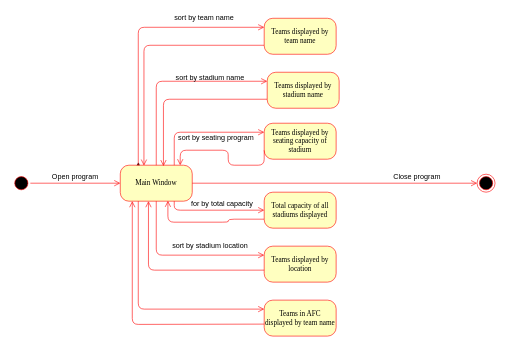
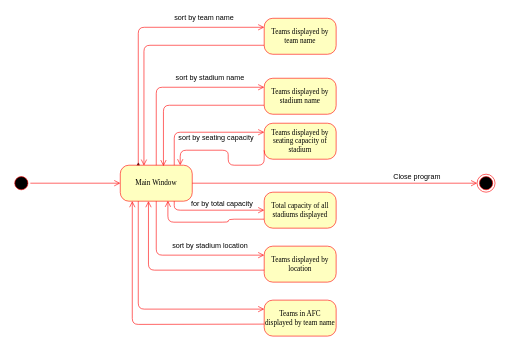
(303, 90) -> (300, 96)
(216, 138) -> (216, 138)
(75, 177) -> none
